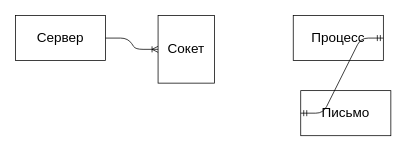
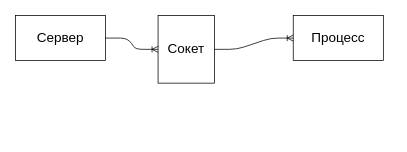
none -> (254, 44)
(342, 75) -> none
(345, 113) -> none
